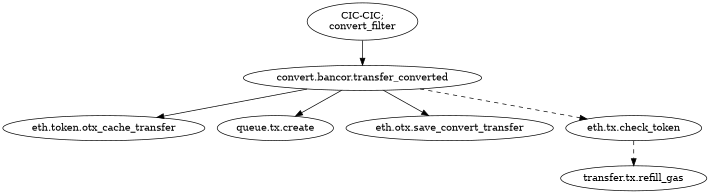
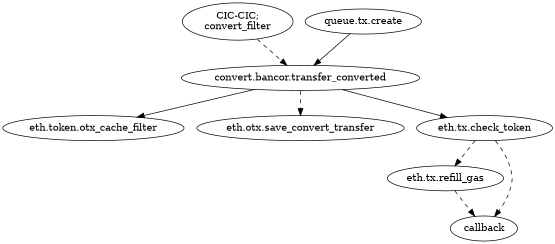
(363, 49) -> (269, 50)
(322, 101) -> (335, 47)
(403, 101) -> (300, 100)
(500, 103) -> (391, 103)
(104, 128) -> (93, 128)
(634, 178) -> (446, 178)
none -> (484, 229)
